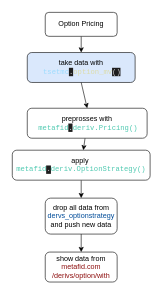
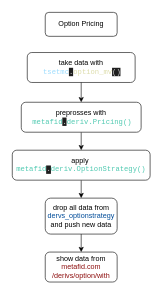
(81, 47) -> none
(81, 68) -> (81, 68)
(87, 123) -> (81, 117)
